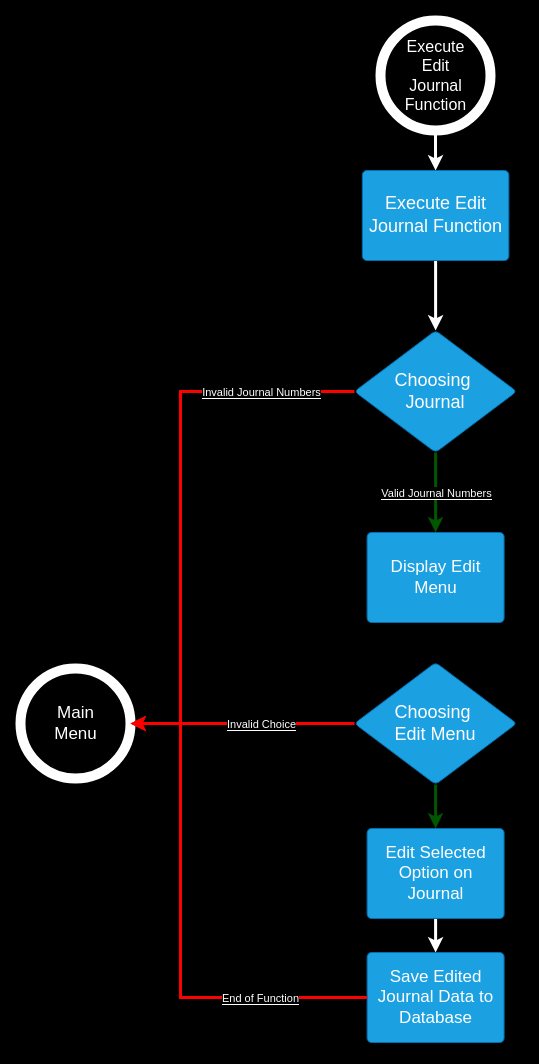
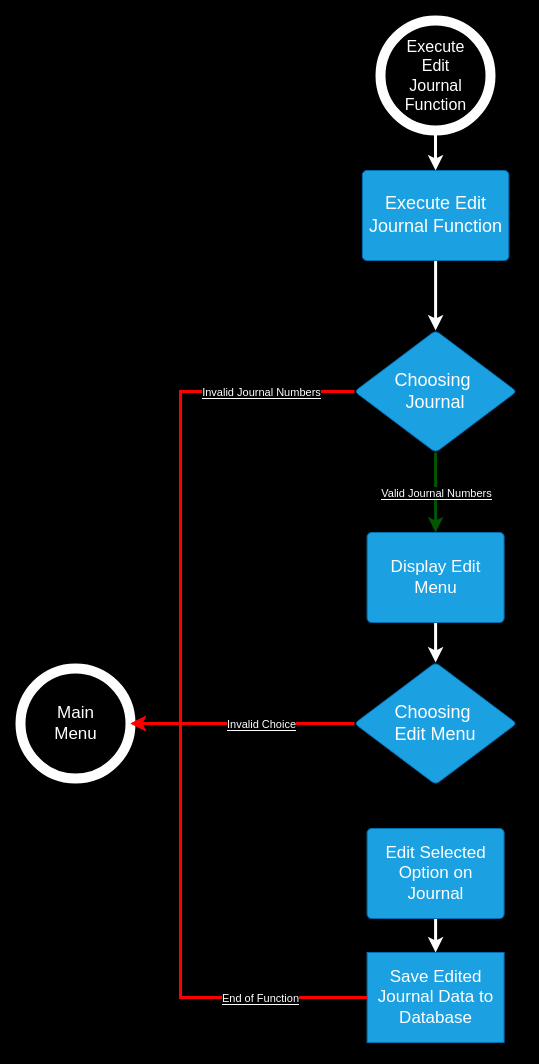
none -> (436, 637)
(436, 801) -> none
(436, 998) -> (436, 998)
